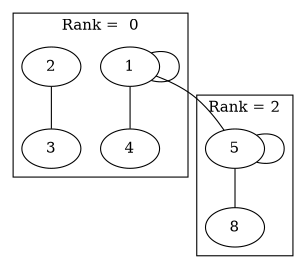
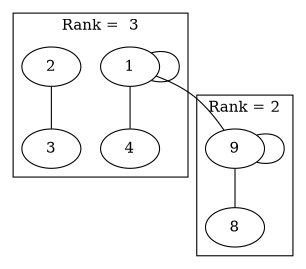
(101, 26) -> (101, 26)
(235, 149) -> (235, 149)
